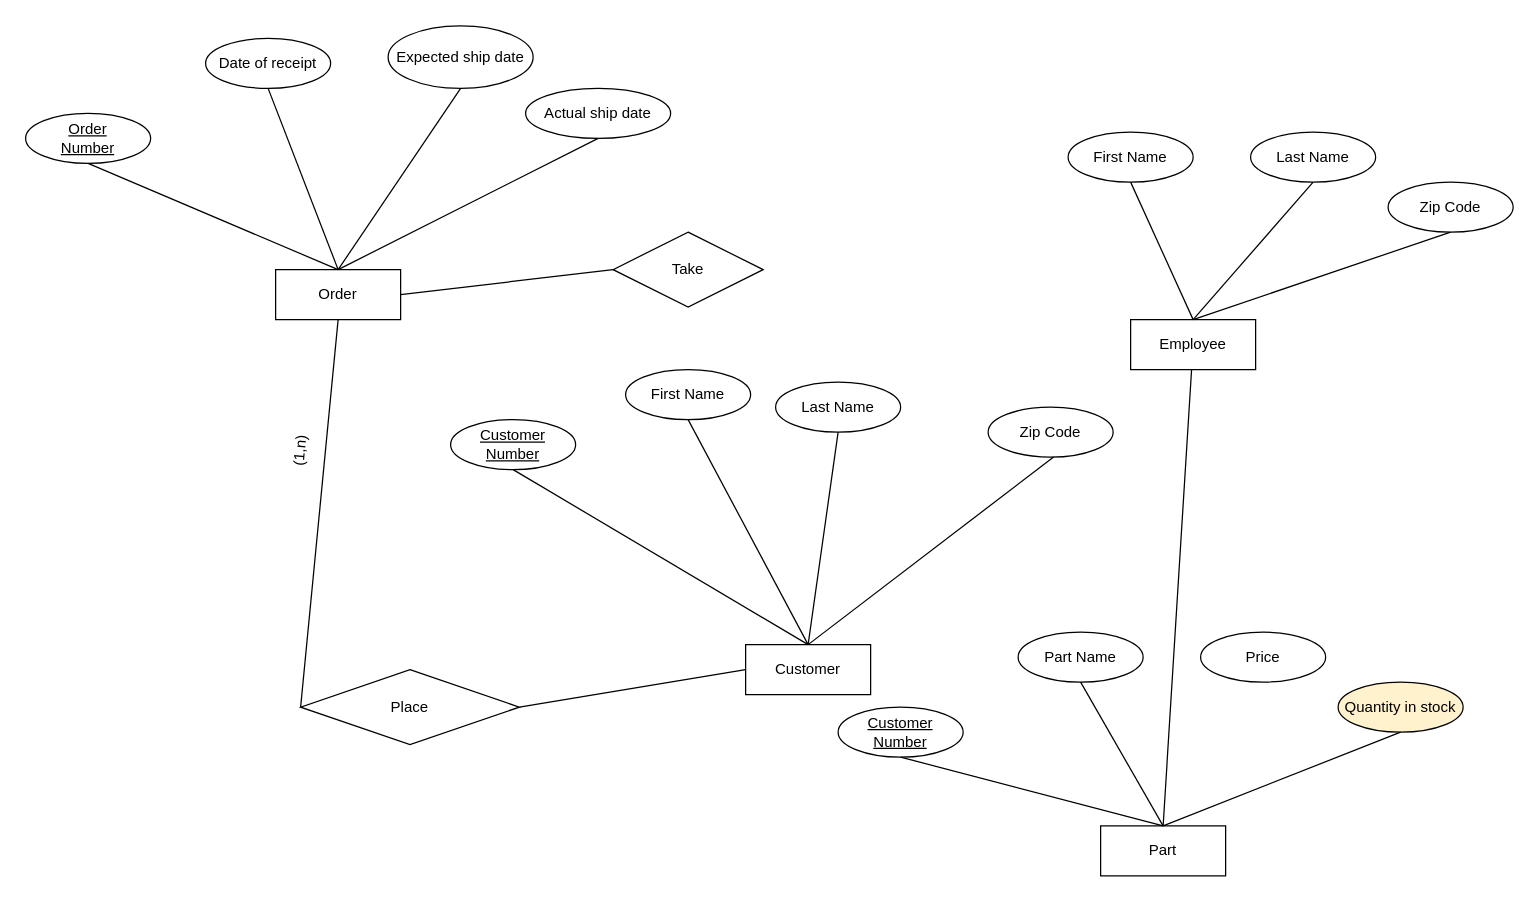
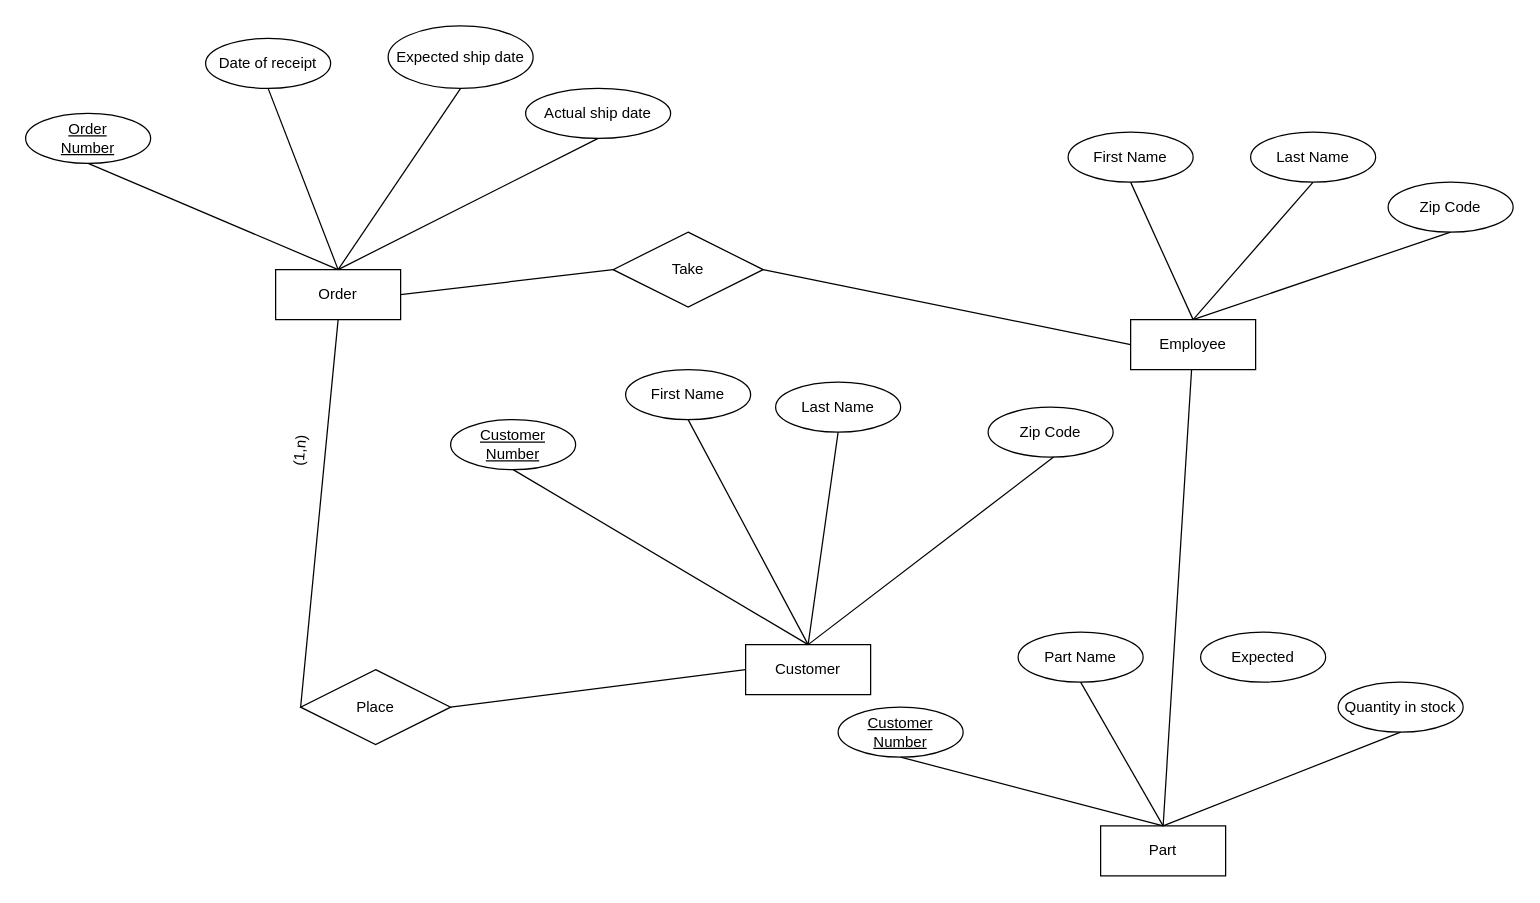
none -> (946, 307)
(1263, 657) -> (1263, 657)
(410, 707) -> (376, 707)
(1401, 707) -> (1401, 707)
